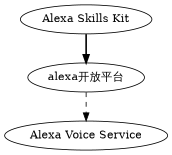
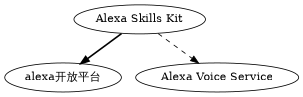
(86, 103) -> (175, 46)
